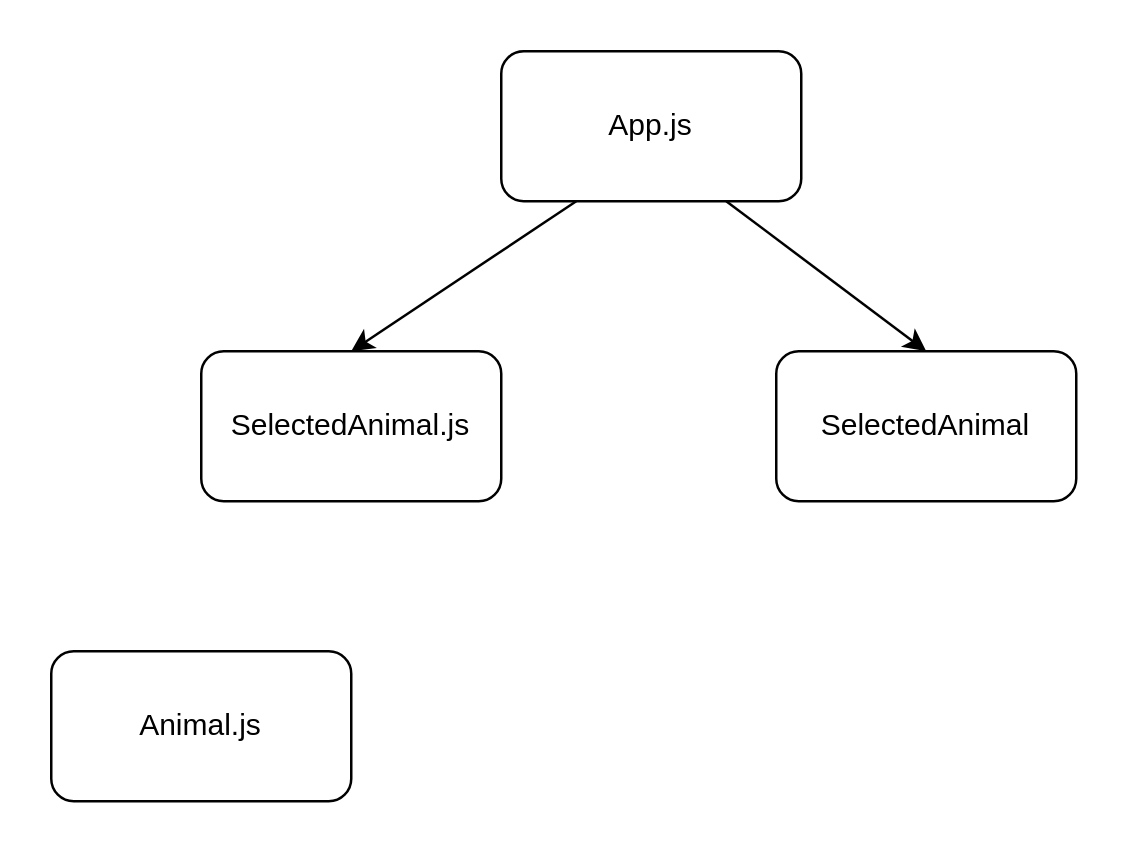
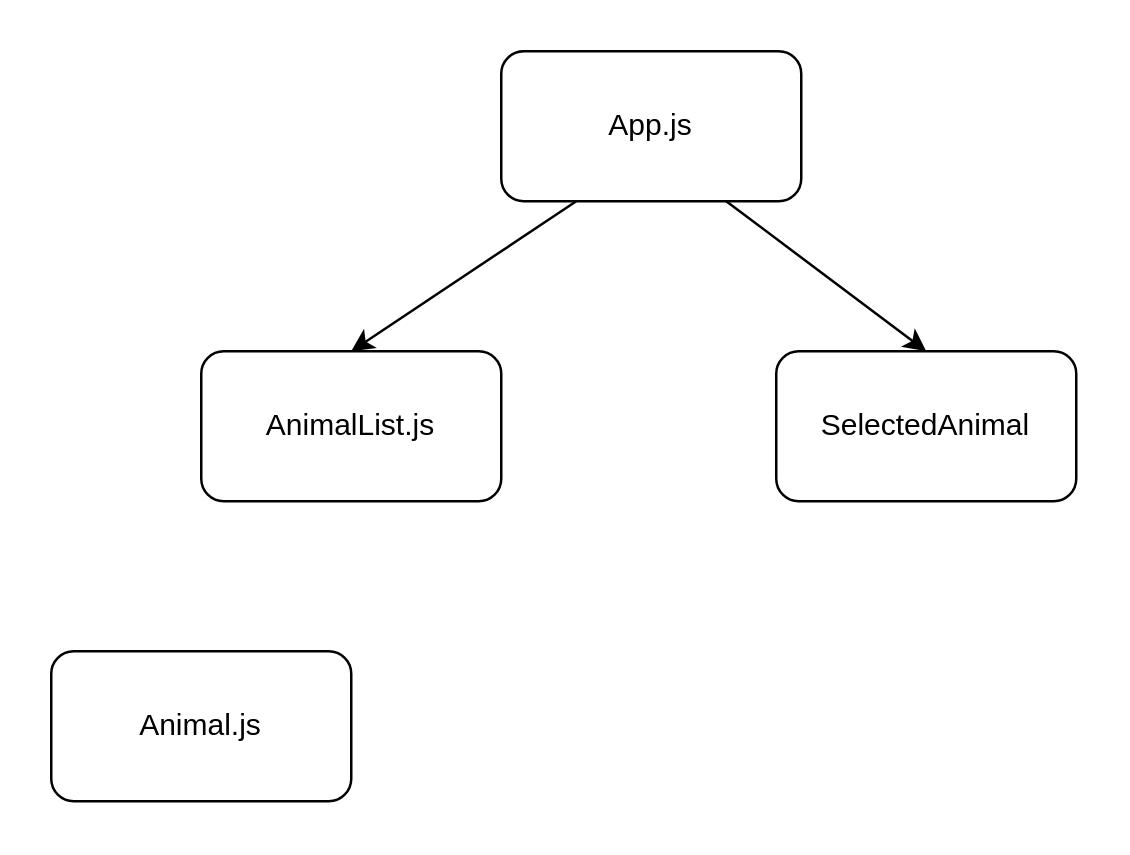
(351, 426) -> (351, 426)
